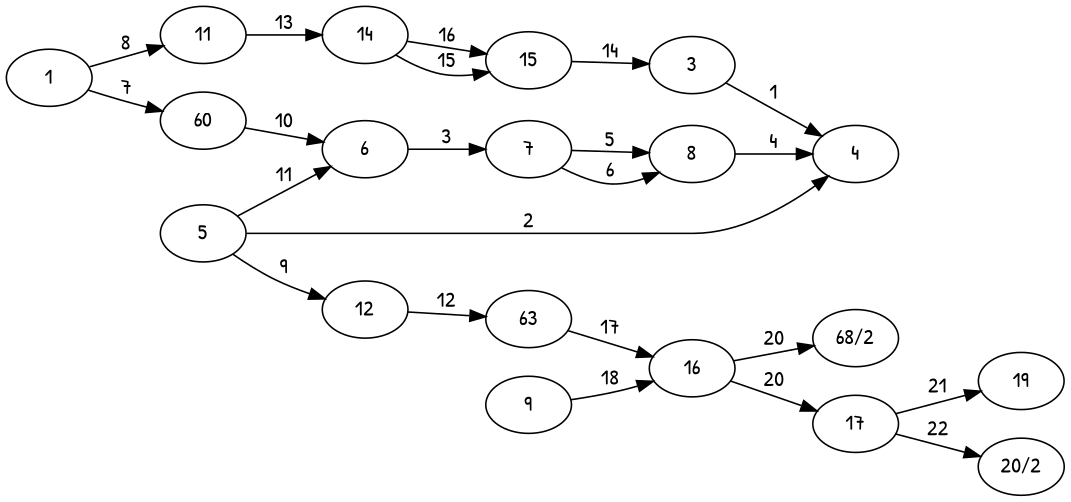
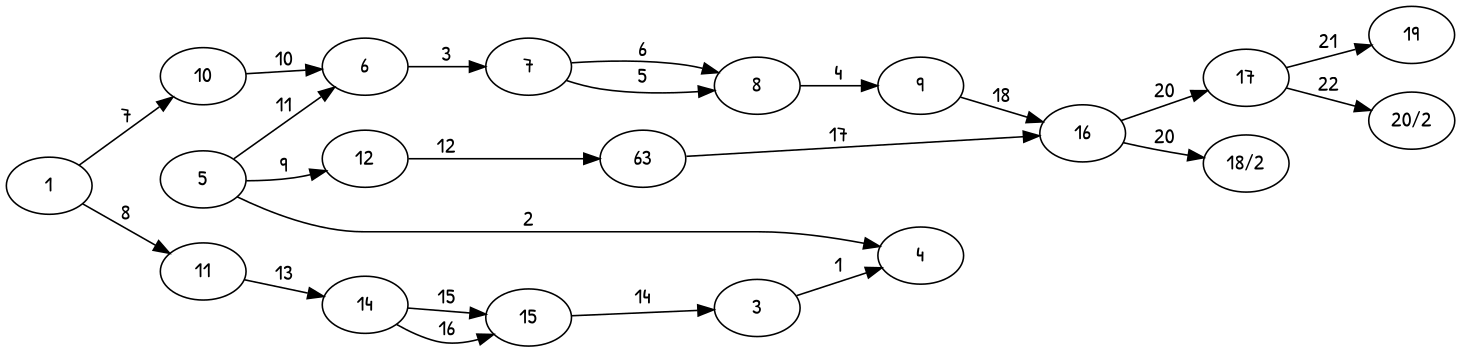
(203, 121) -> (203, 76)
(766, 154) -> (831, 86)
(856, 338) -> (1246, 164)
